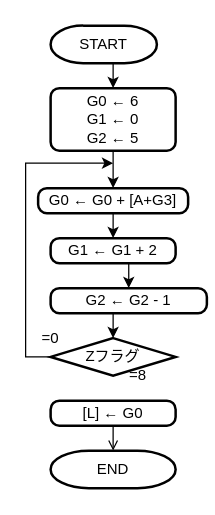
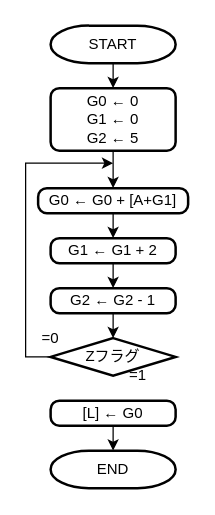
(104, 44) -> (113, 44)
(113, 119) -> (113, 119)
(113, 201) -> (113, 201)
(129, 301) -> (113, 301)
(138, 376) -> (138, 376)
(113, 442) -> (113, 441)
